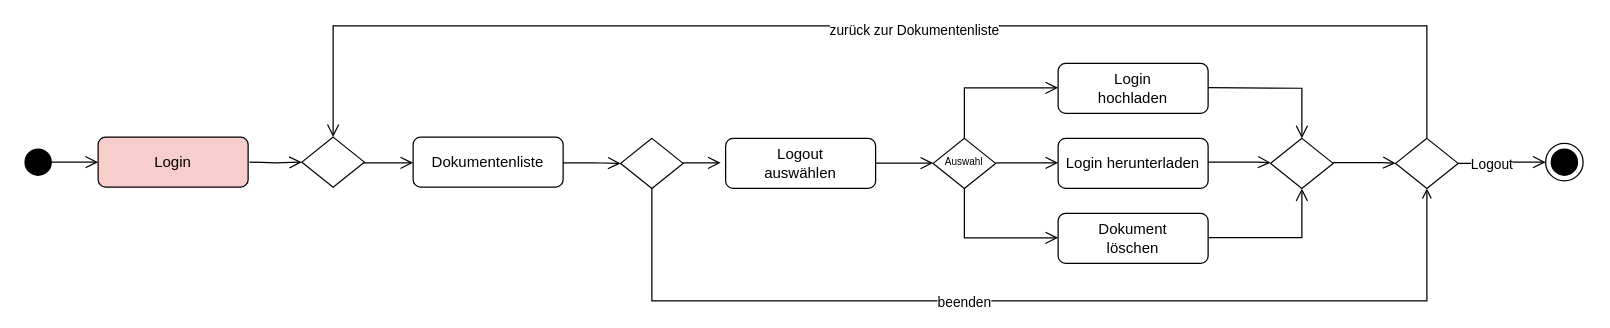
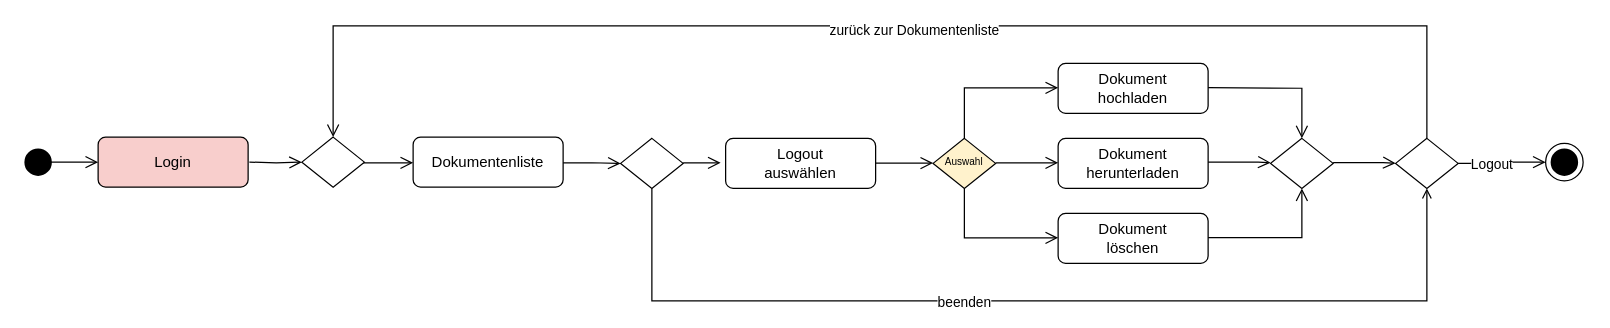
(1133, 88) -> (1133, 88)
(964, 163) -> (964, 163)
(1133, 163) -> (1133, 163)
